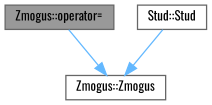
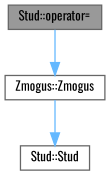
(59, 17) -> (55, 17)
(148, 48) -> (55, 116)
